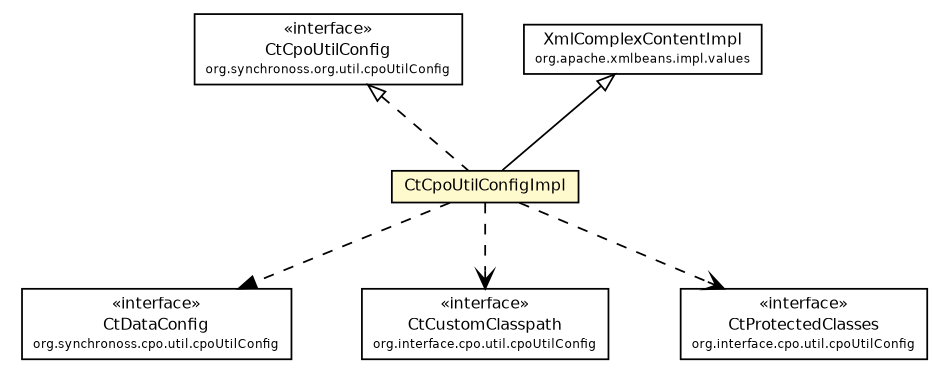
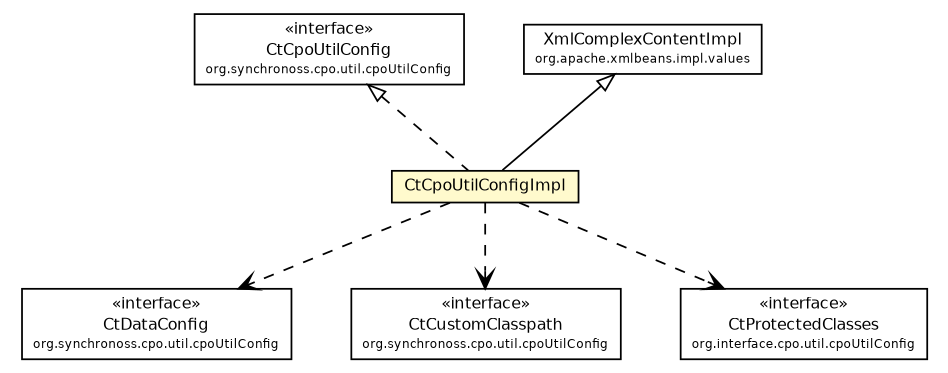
(328, 70) -> (329, 70)
(352, 242) -> (352, 242)
(485, 344) -> (486, 344)
